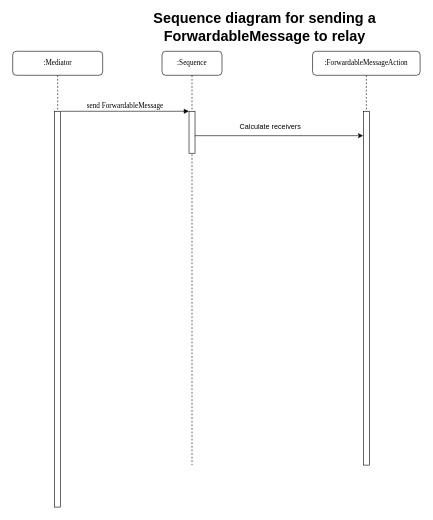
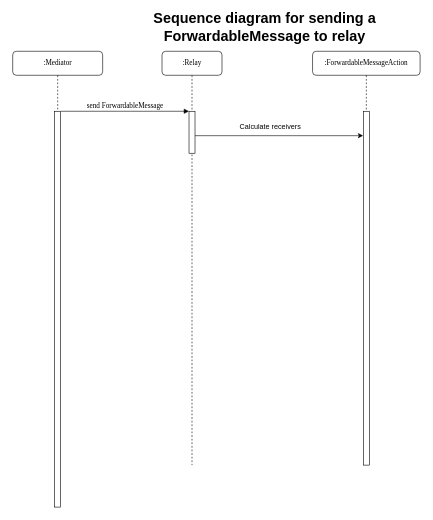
(192, 63) -> (192, 63)
